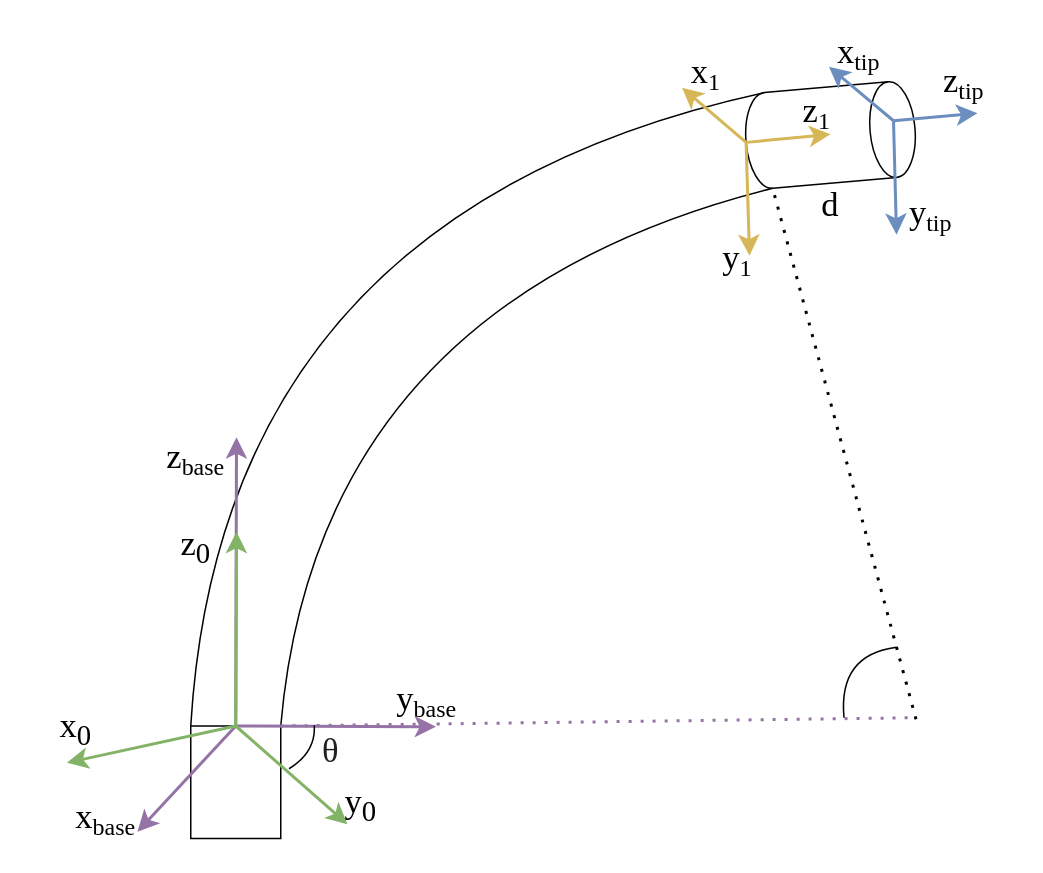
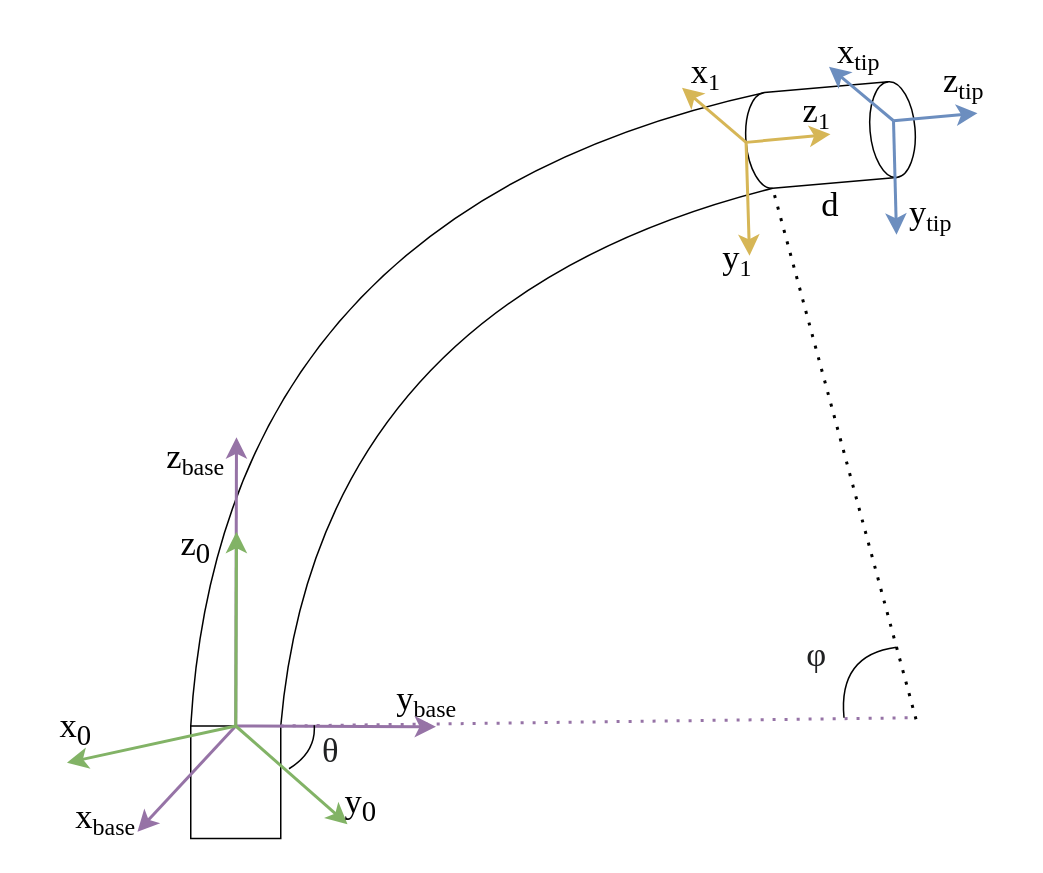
none -> (817, 655)
